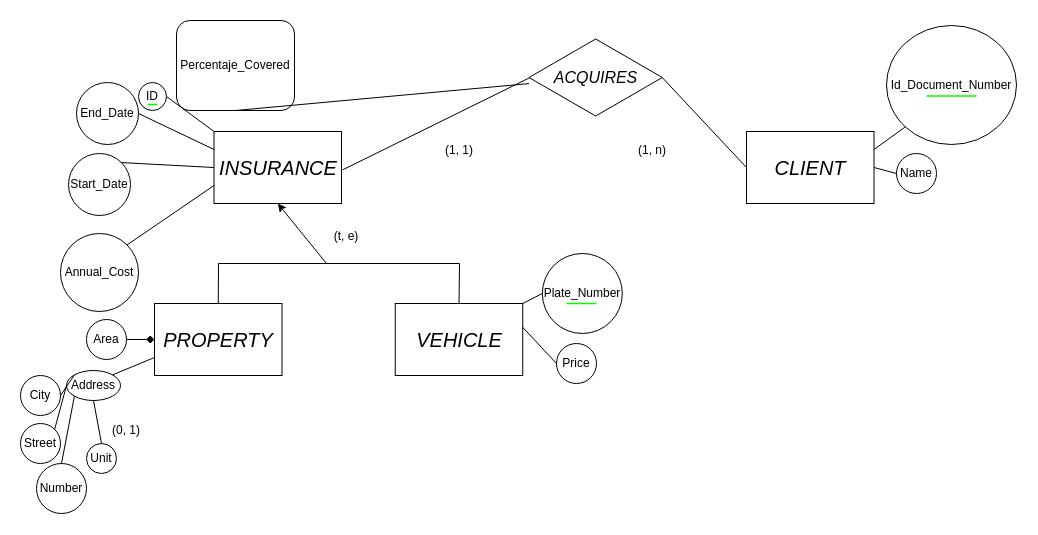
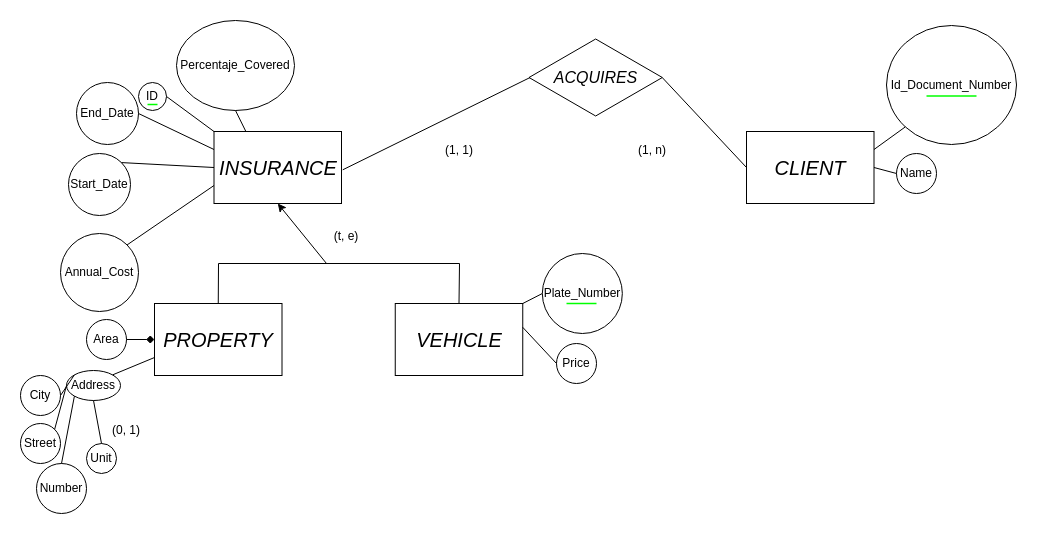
(236, 66) -> (236, 66)
(382, 97) -> (240, 121)
